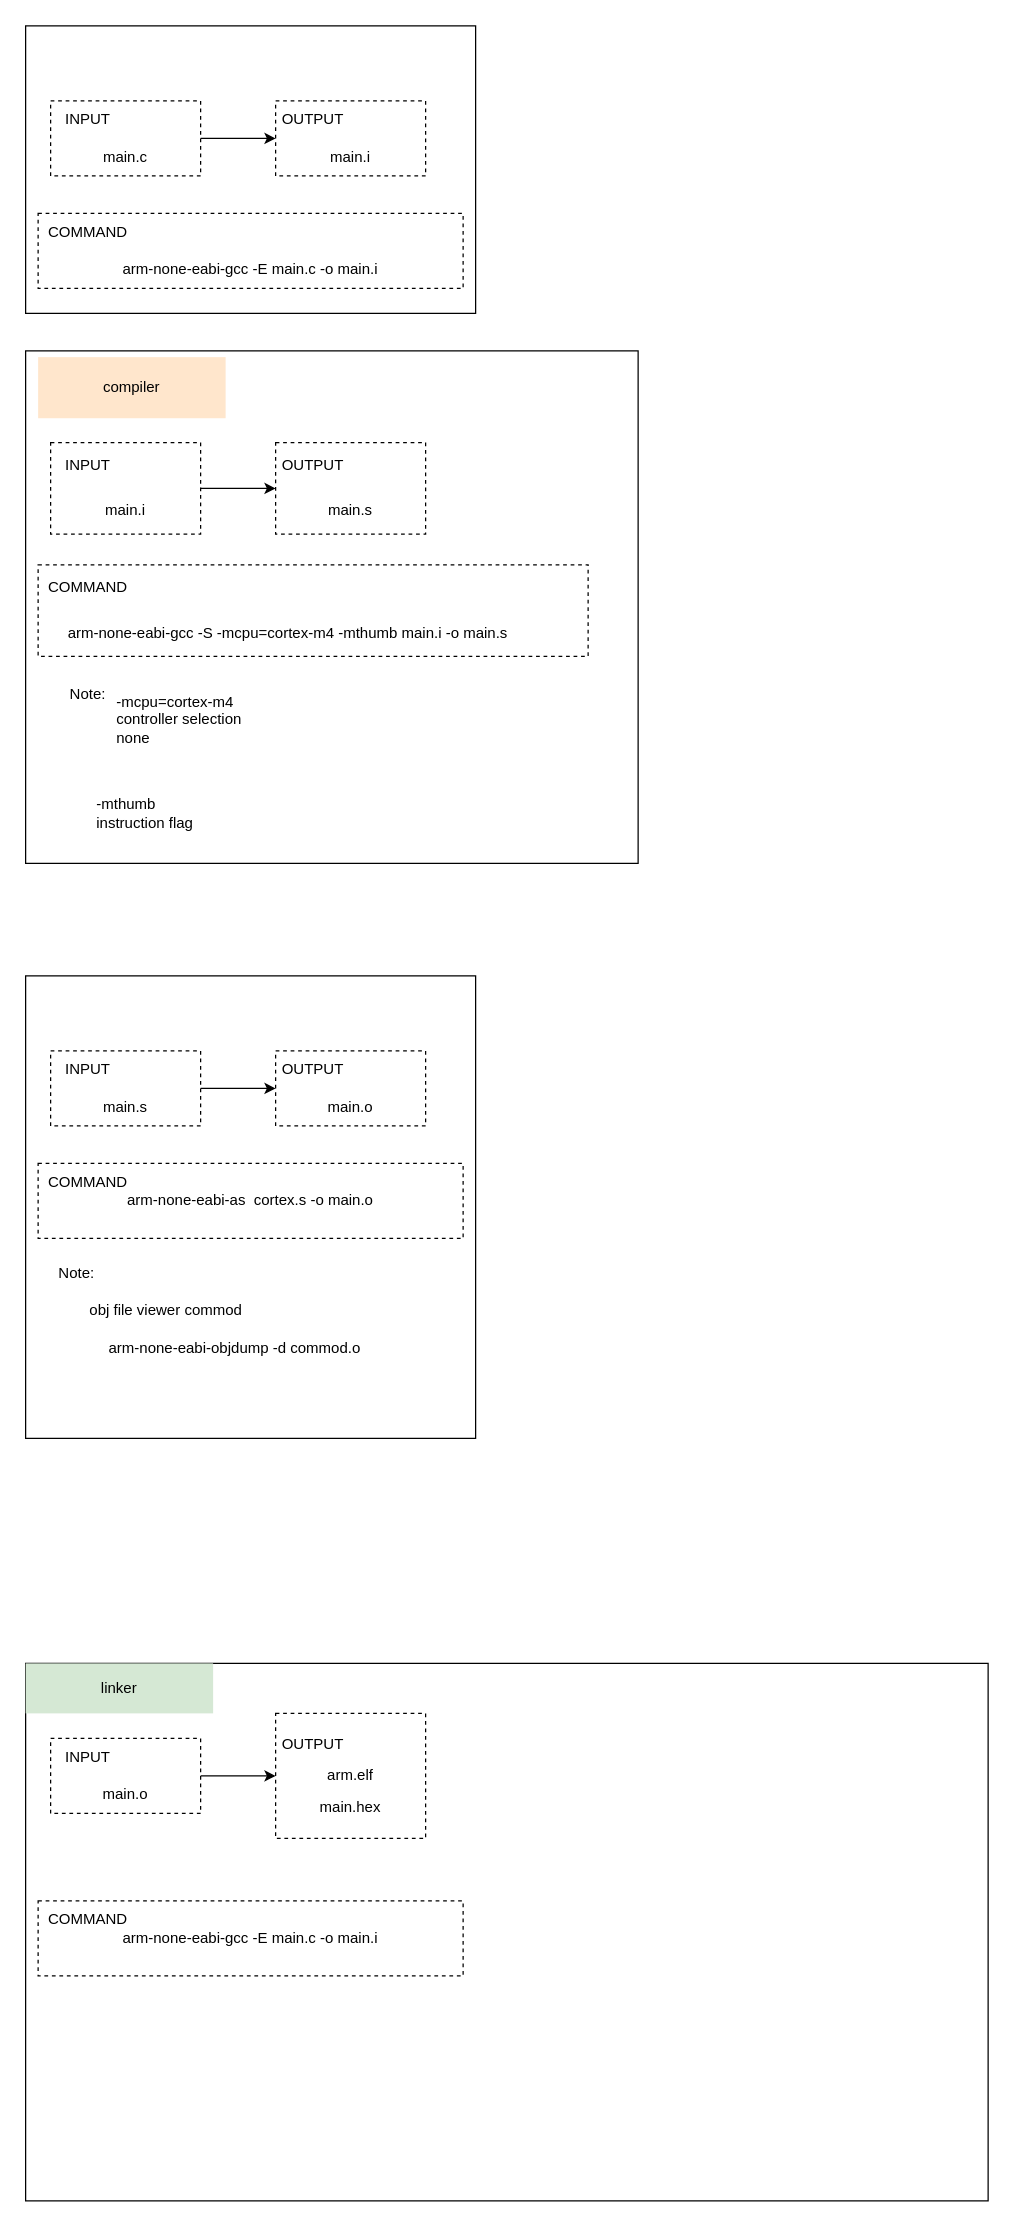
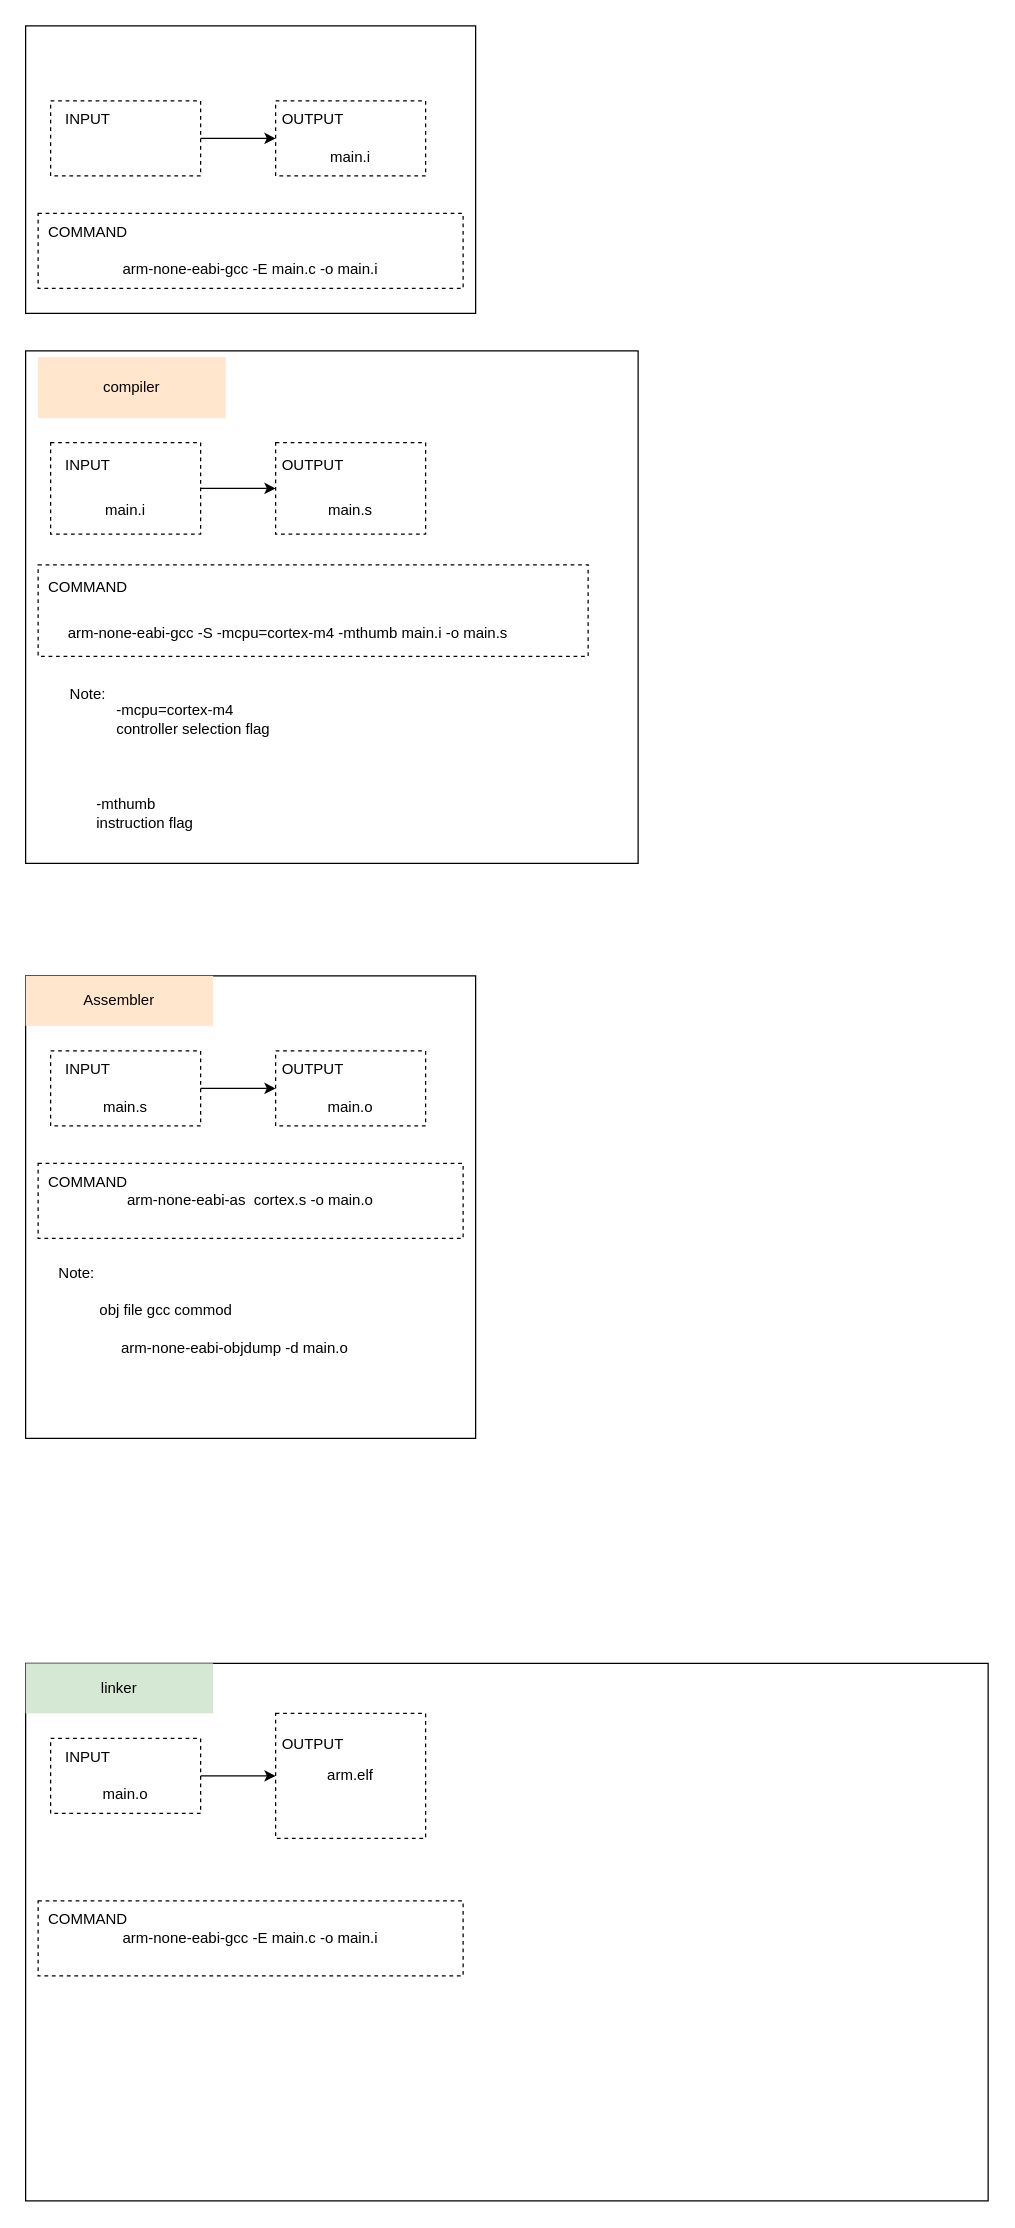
(126, 157) -> none
(197, 719) -> (197, 719)
none -> (119, 1001)
(166, 1311) -> (166, 1311)
(235, 1348) -> (235, 1348)
(351, 1807) -> none
